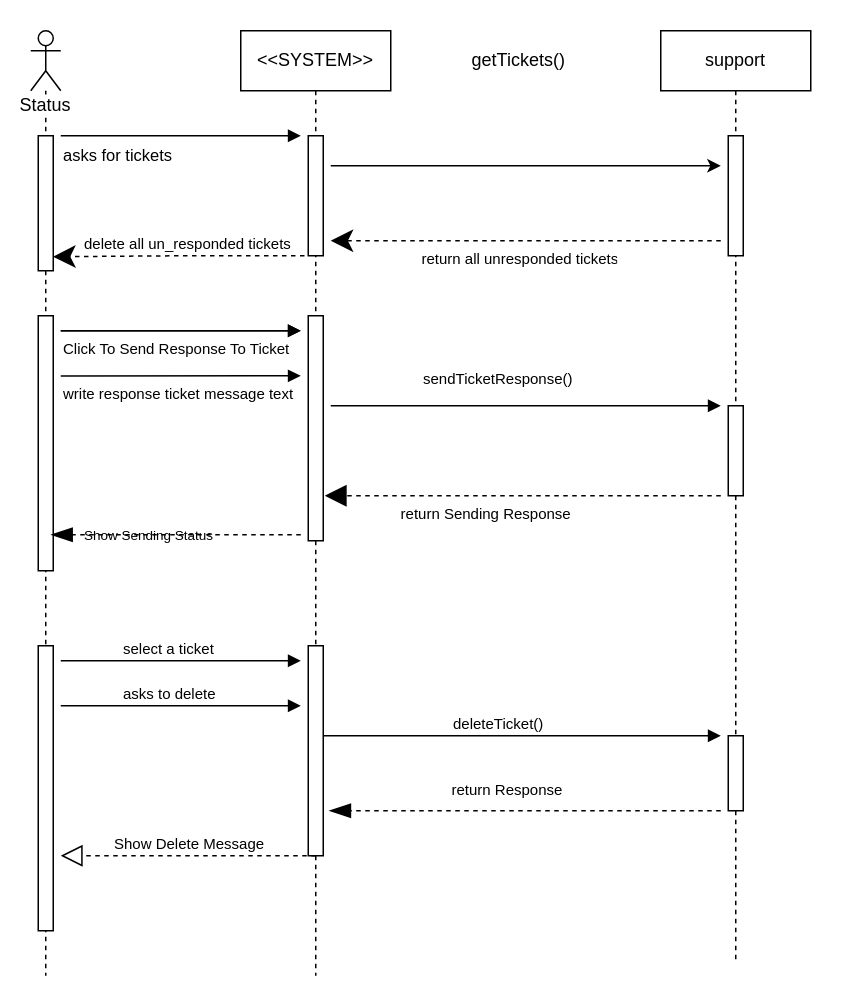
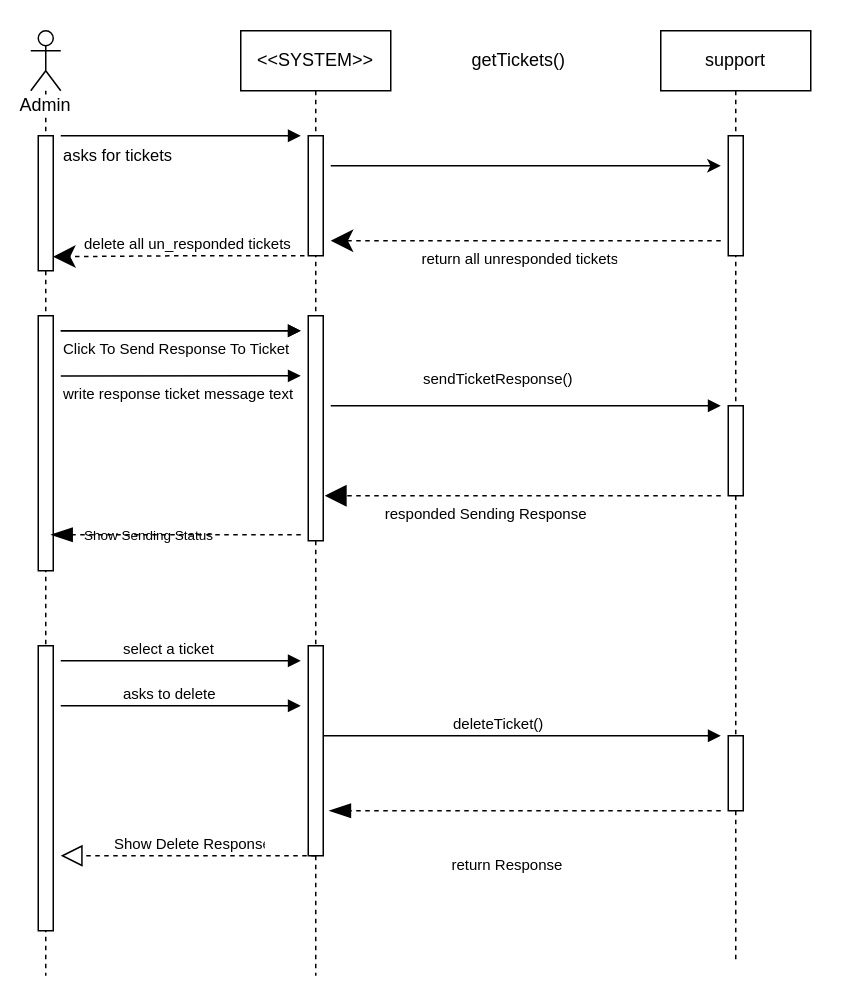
(46, 128) -> (46, 117)
(486, 514) -> (486, 514)
(518, 791) -> (518, 866)
(188, 844) -> (192, 844)
